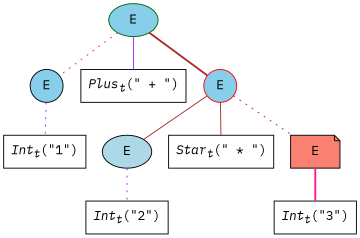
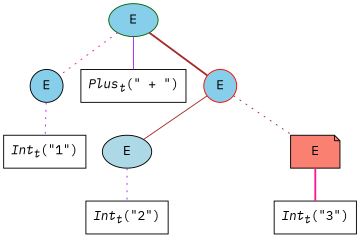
(221, 152) -> none
